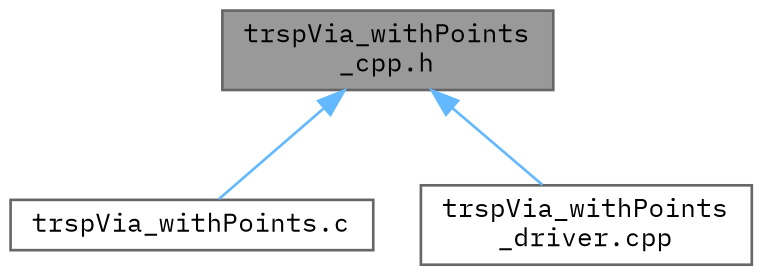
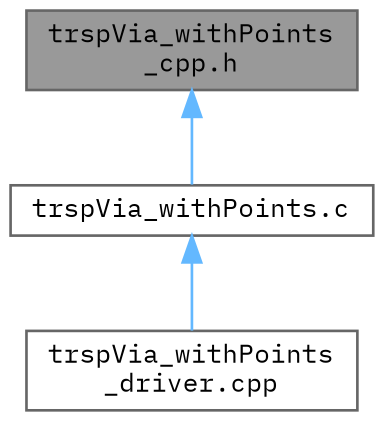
(497, 146) -> (192, 297)
